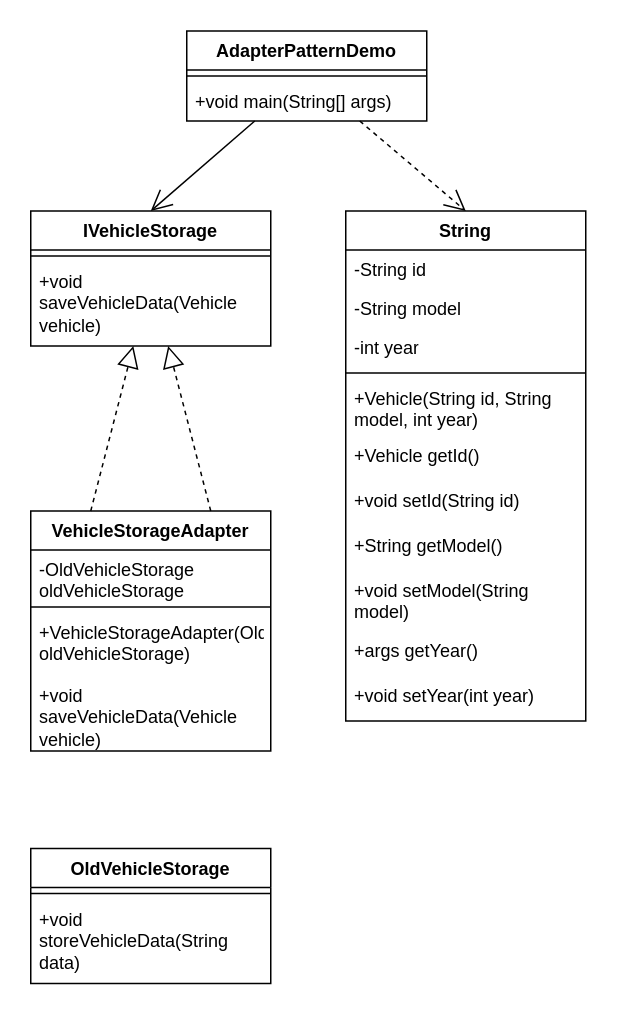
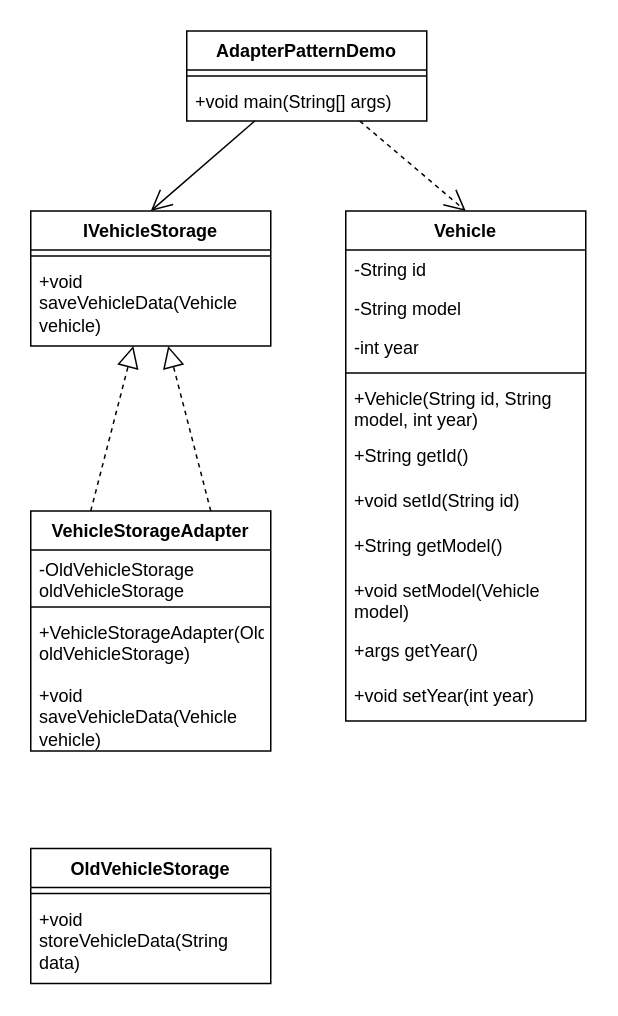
(466, 232) -> (466, 232)
(428, 457) -> (426, 457)
(467, 603) -> (467, 603)
